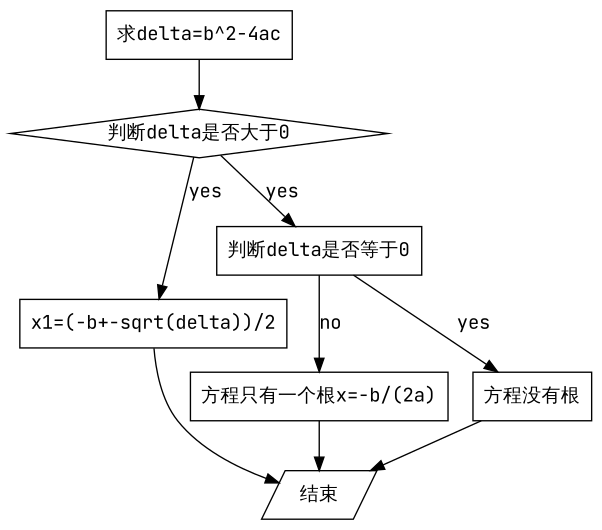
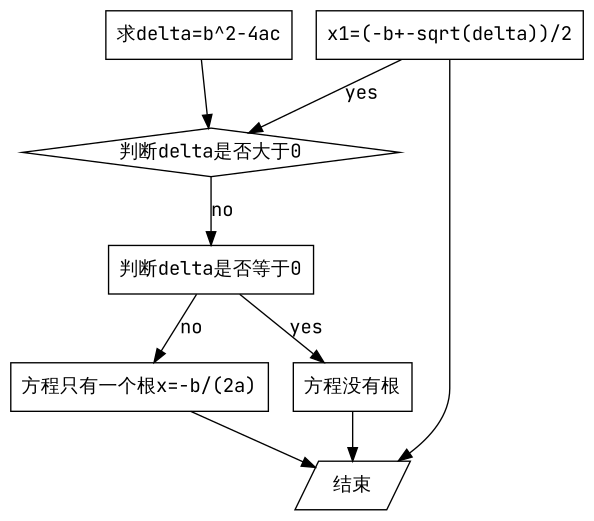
(282, 192) -> (223, 211)
(178, 221) -> (331, 93)
